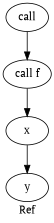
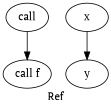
(27, 99) -> none
